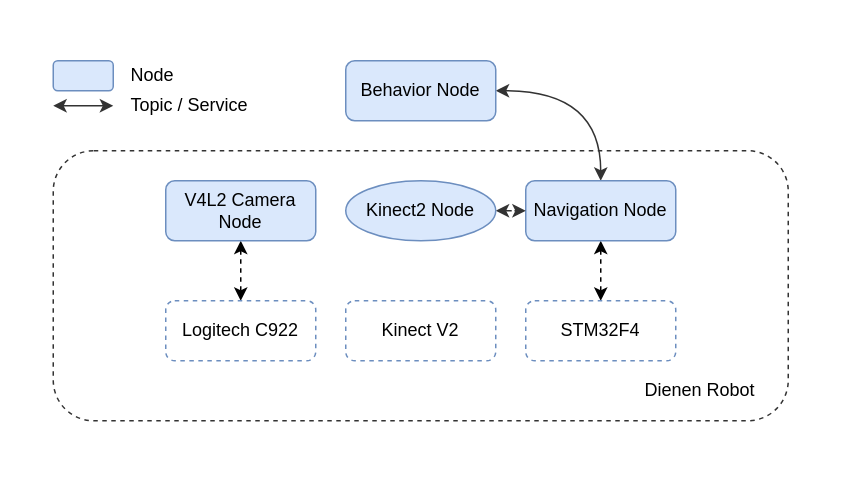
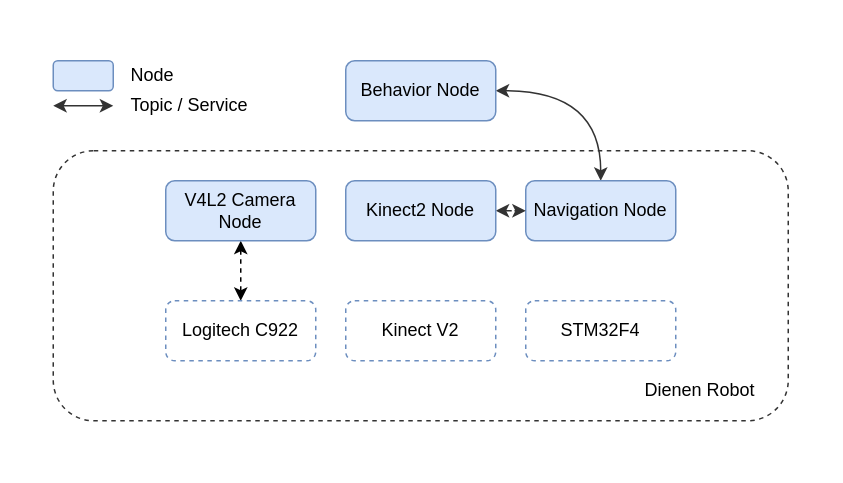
(421, 211) -> (421, 211)
(601, 271) -> none
